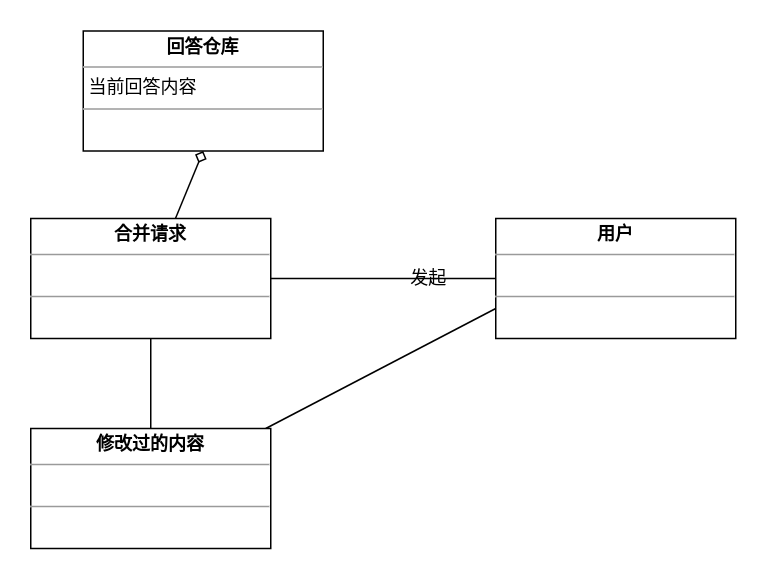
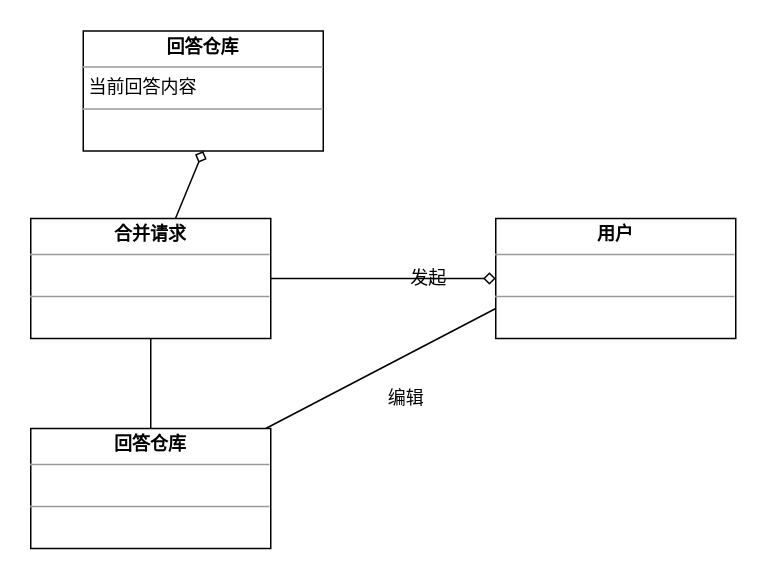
(488, 278) -> (483, 278)
none -> (406, 398)
(85, 439) -> (67, 439)
